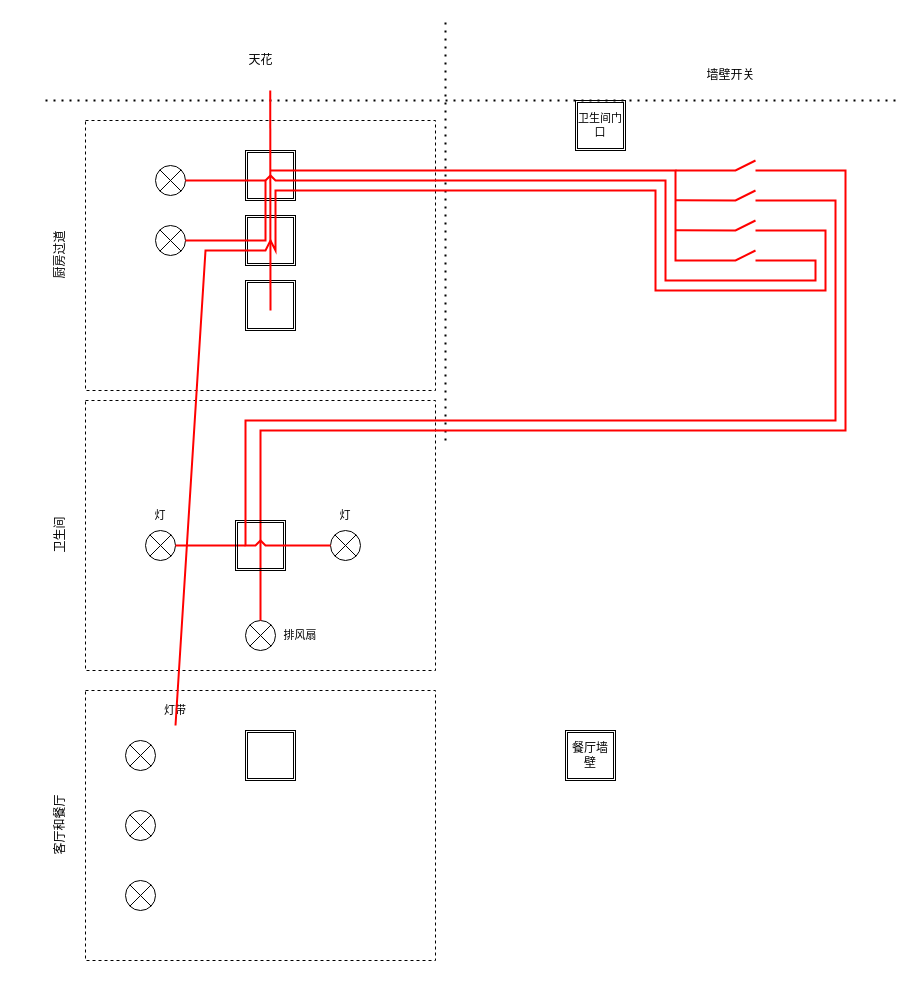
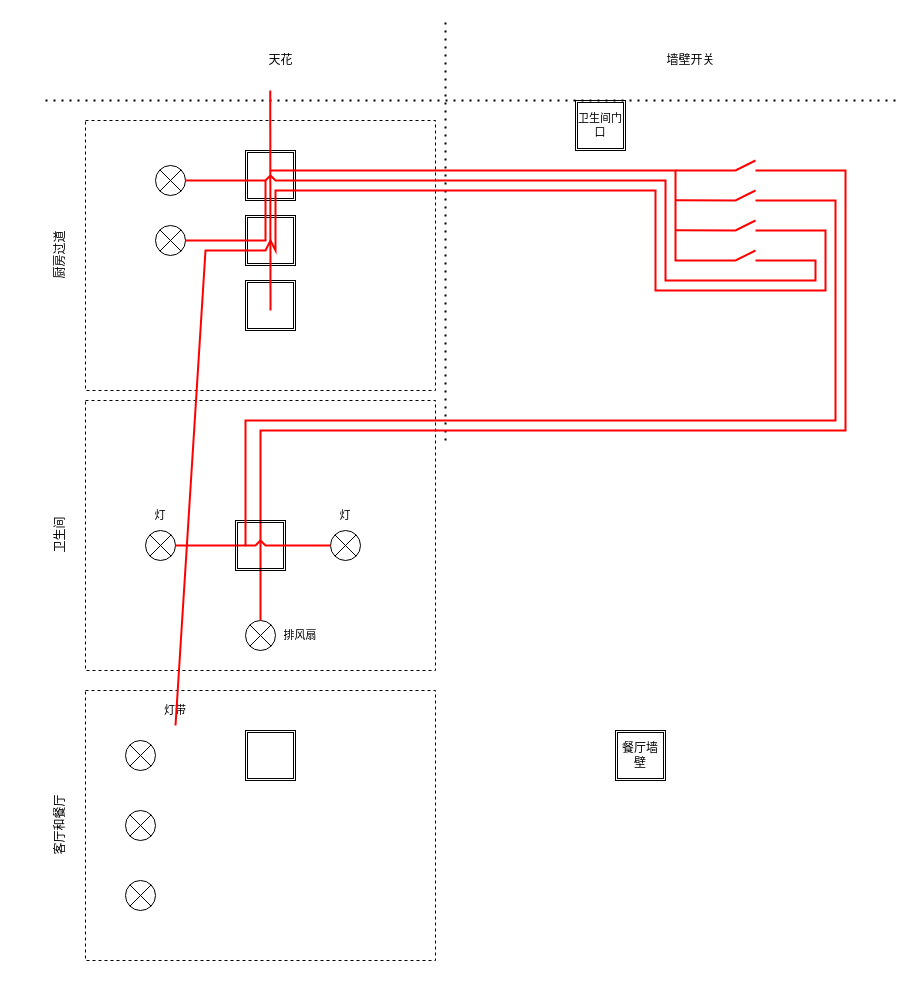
(261, 61) -> (281, 61)
(731, 76) -> (691, 61)
(591, 756) -> (641, 756)
